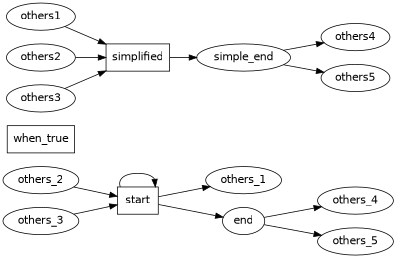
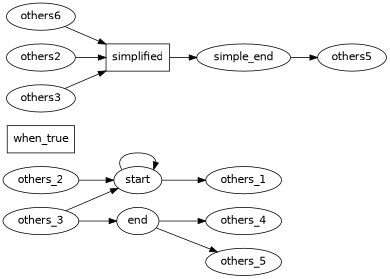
(41, 17) -> (41, 17)
(355, 37) -> none
(138, 201) -> (138, 180)
(187, 210) -> (94, 221)
